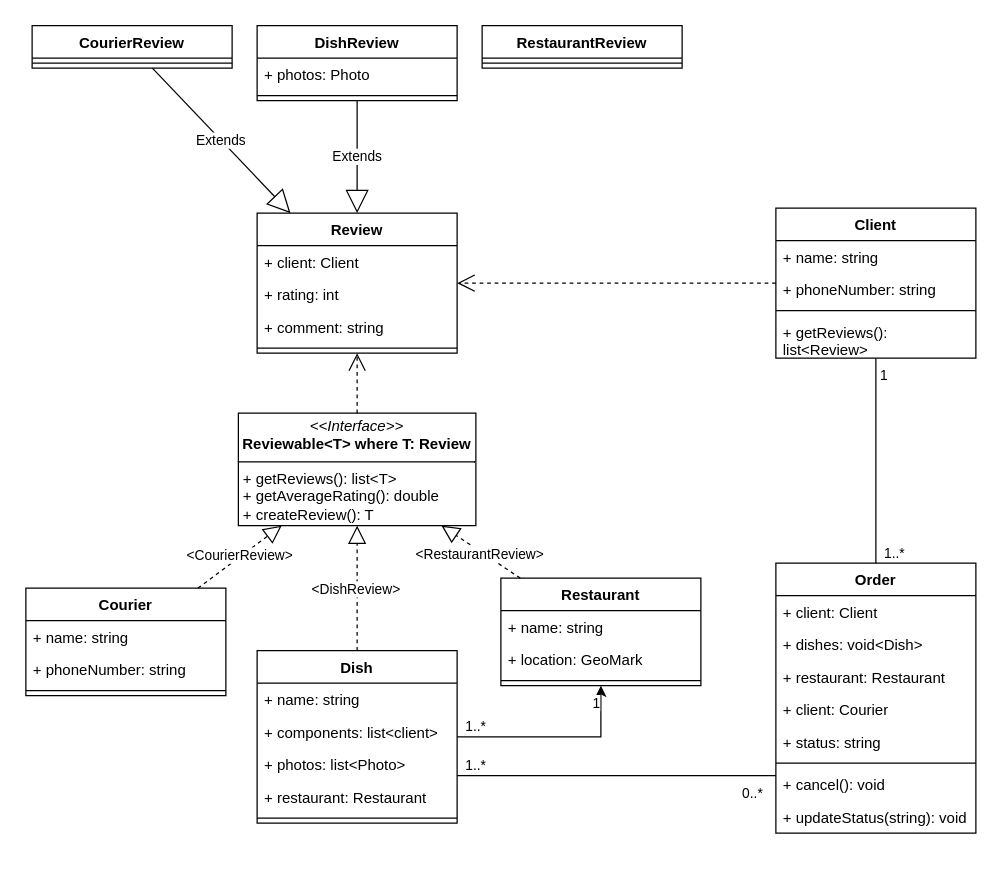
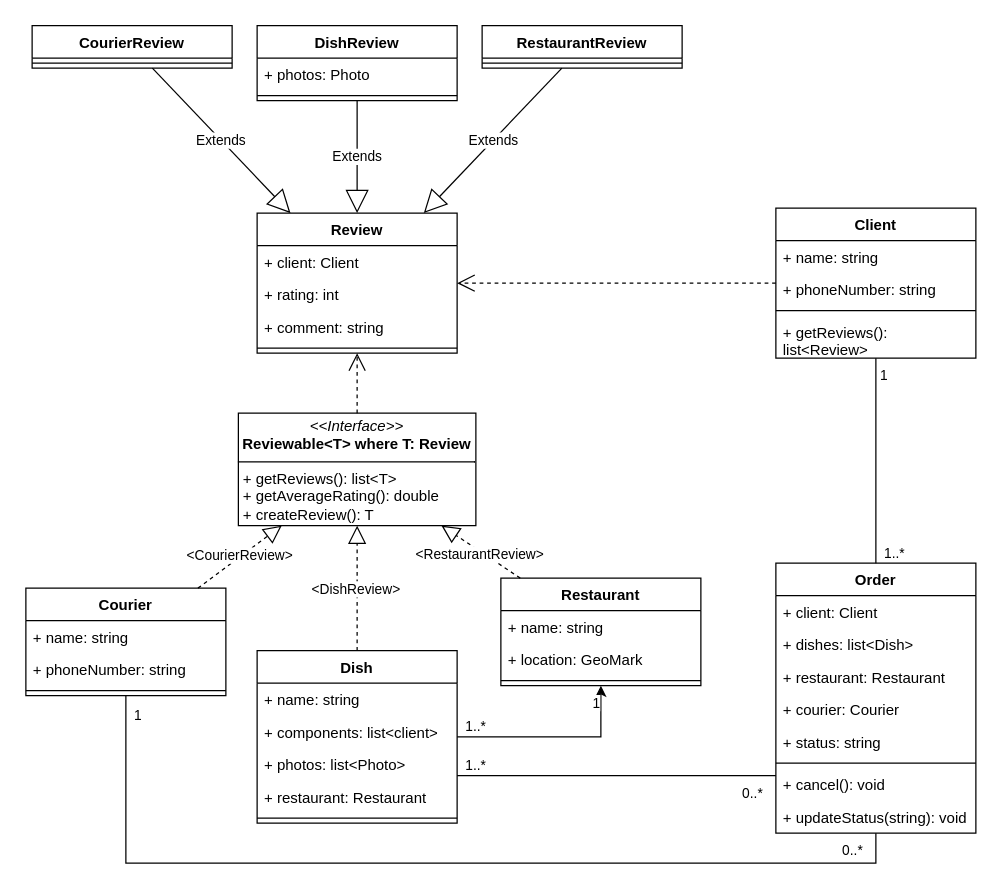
none -> (500, 133)
(855, 646) -> (853, 646)
(843, 711) -> (849, 711)
none -> (432, 863)
